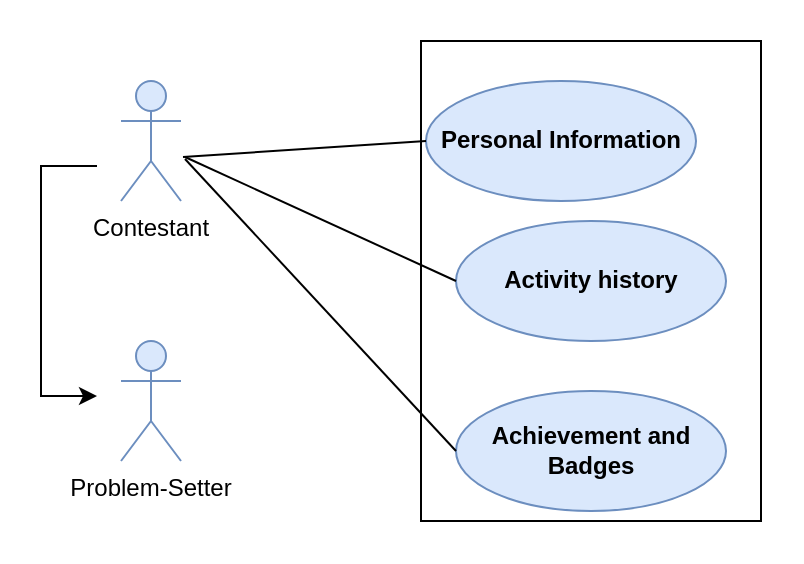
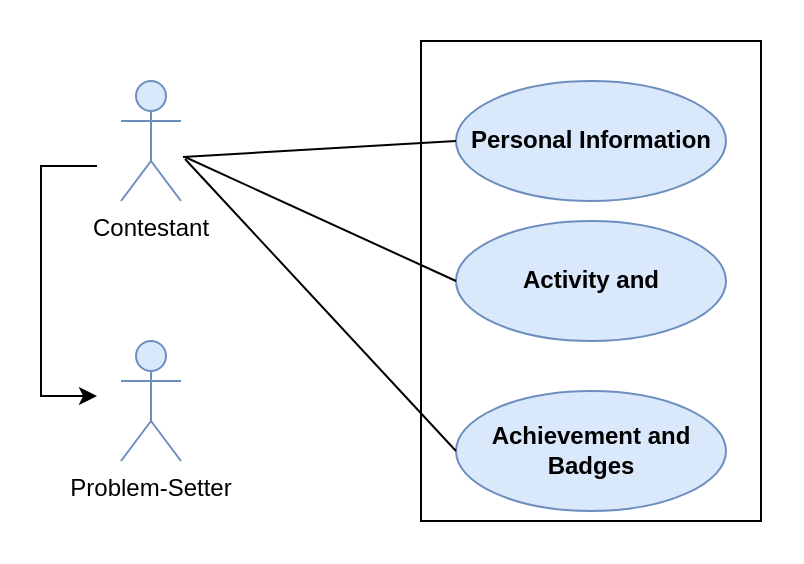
(561, 141) -> (591, 141)
(592, 281) -> (592, 281)
